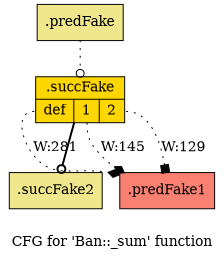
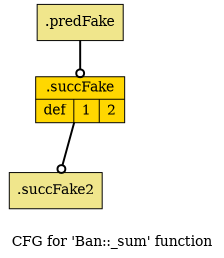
(80, 55) -> (80, 55)
(167, 191) -> none
